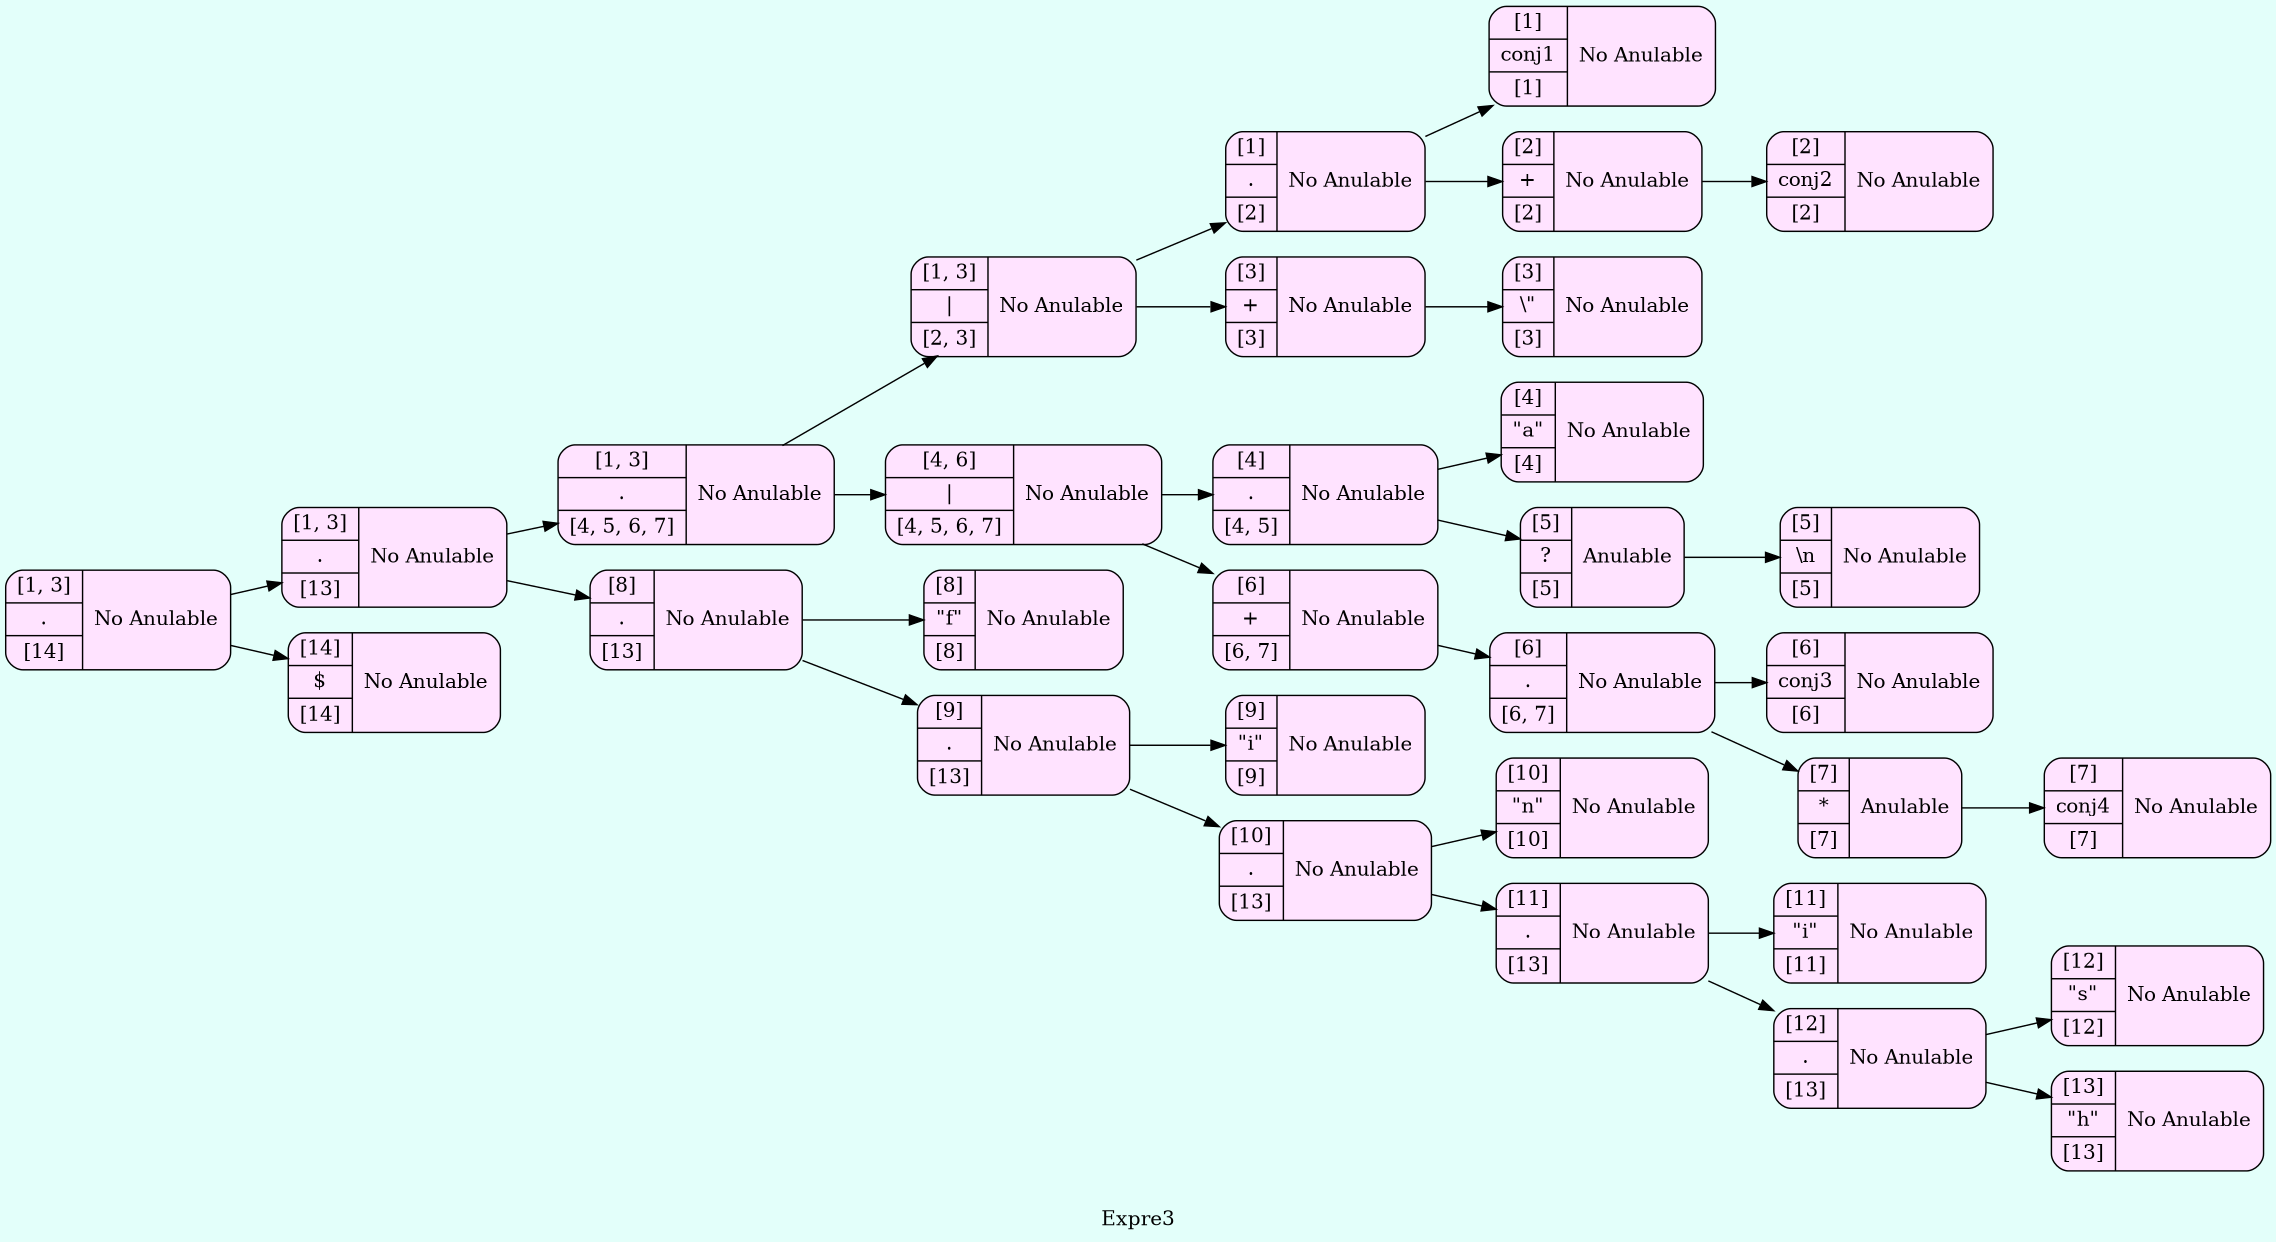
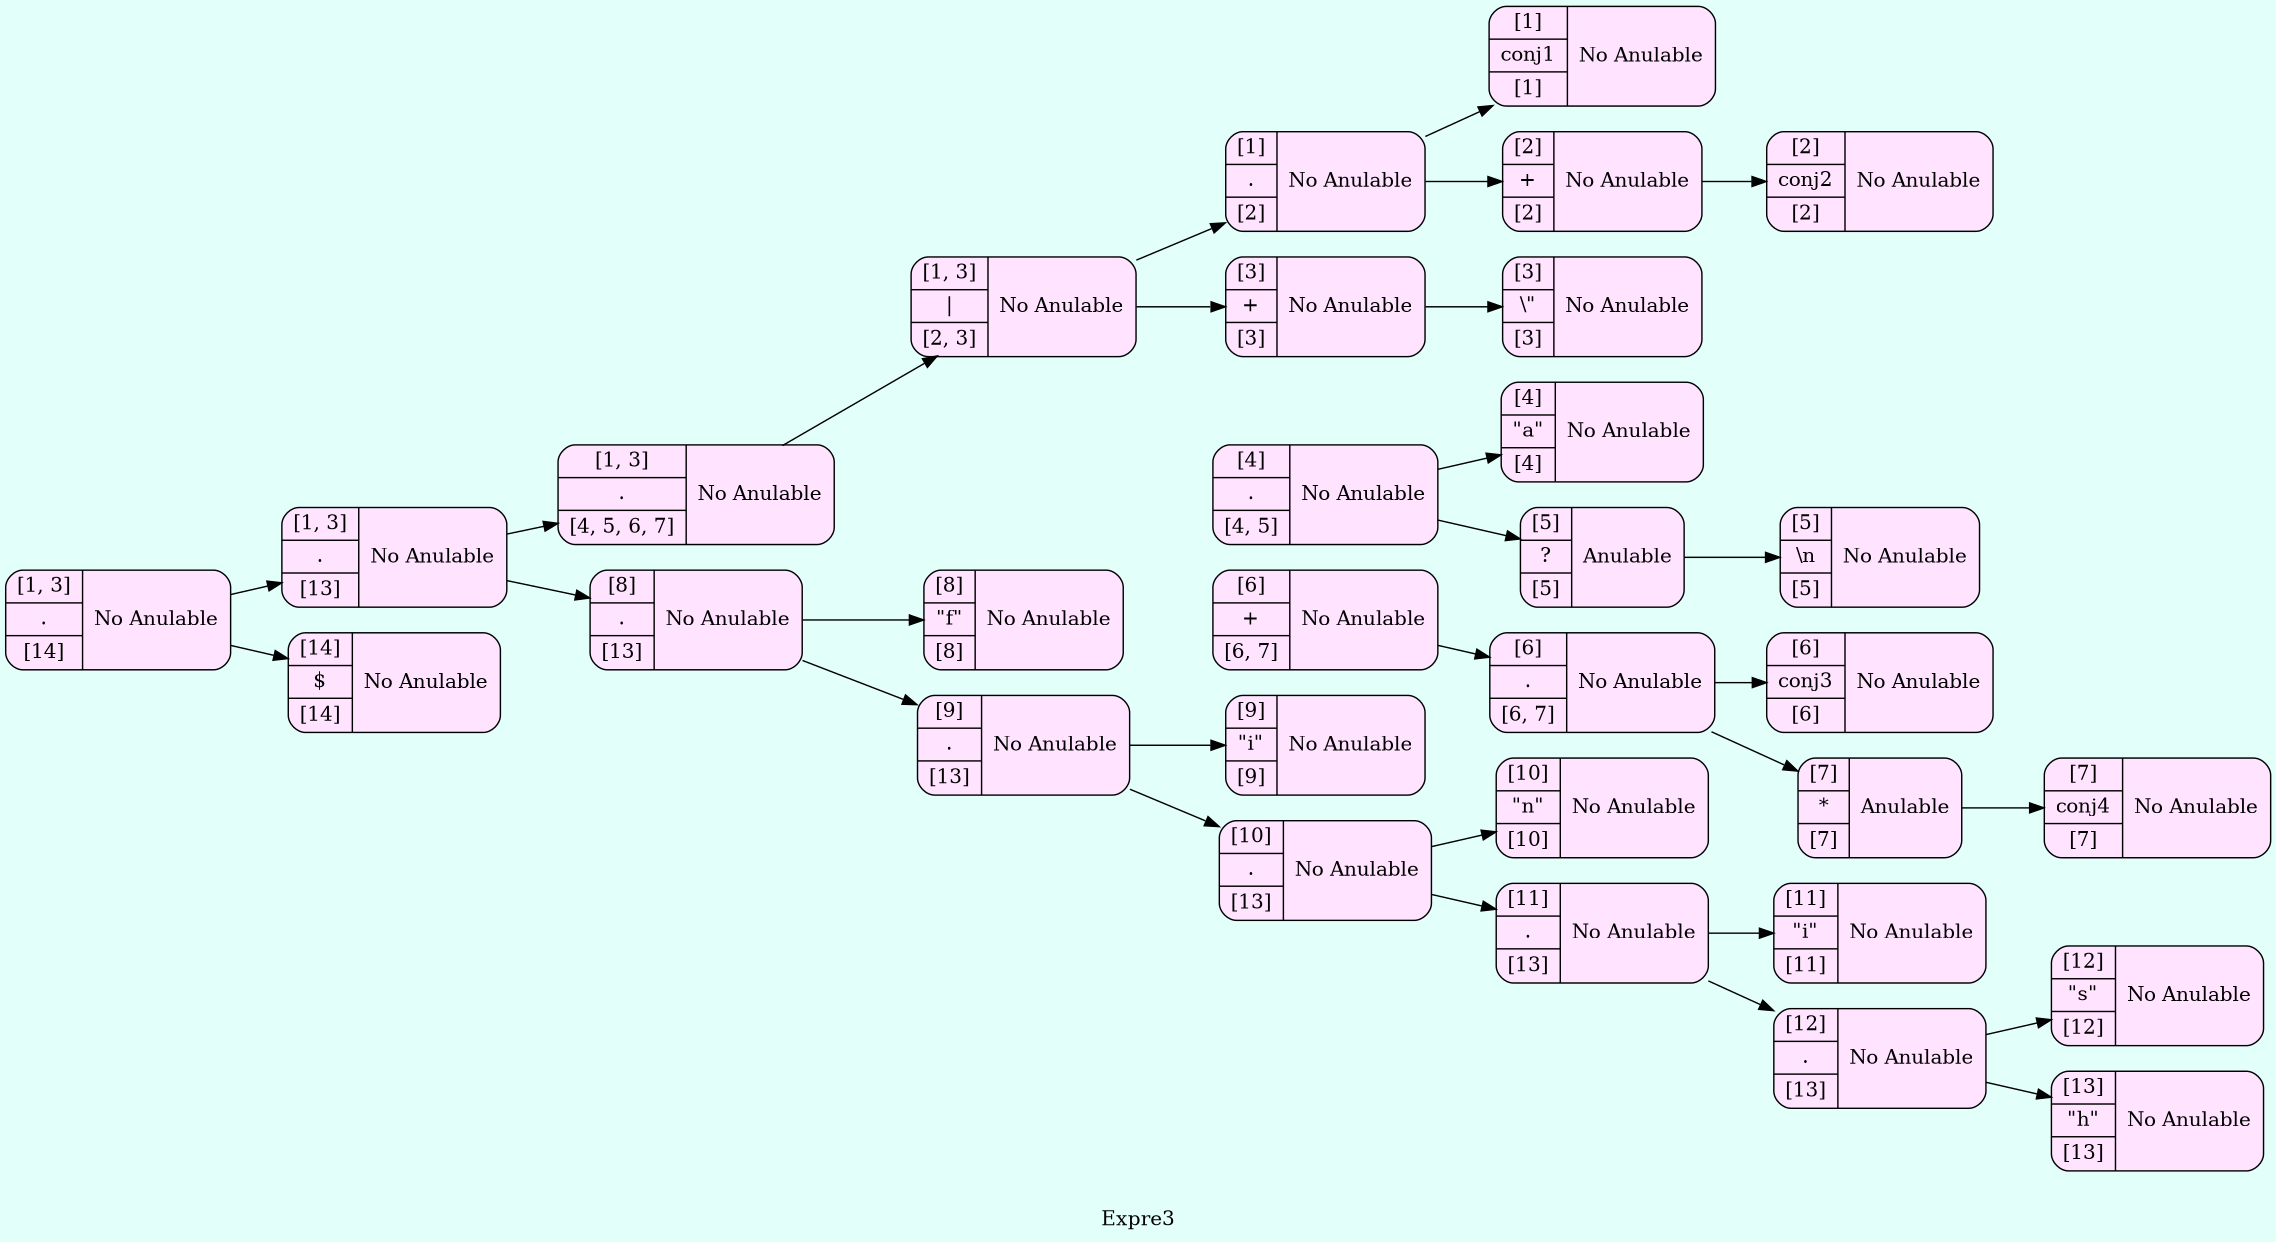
(1024, 495) -> none
